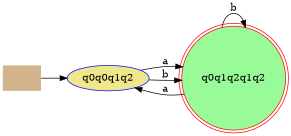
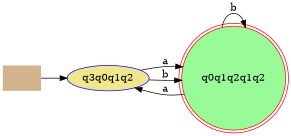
(108, 78) -> (108, 78)
